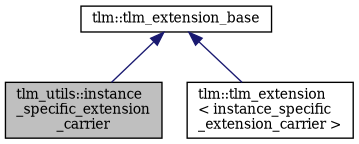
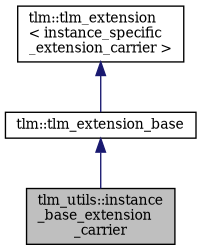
(220, 62) -> (101, 94)
(84, 110) -> (101, 216)
